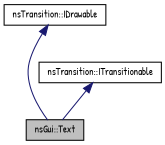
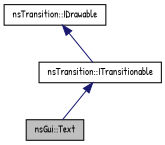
(28, 78) -> (81, 48)
